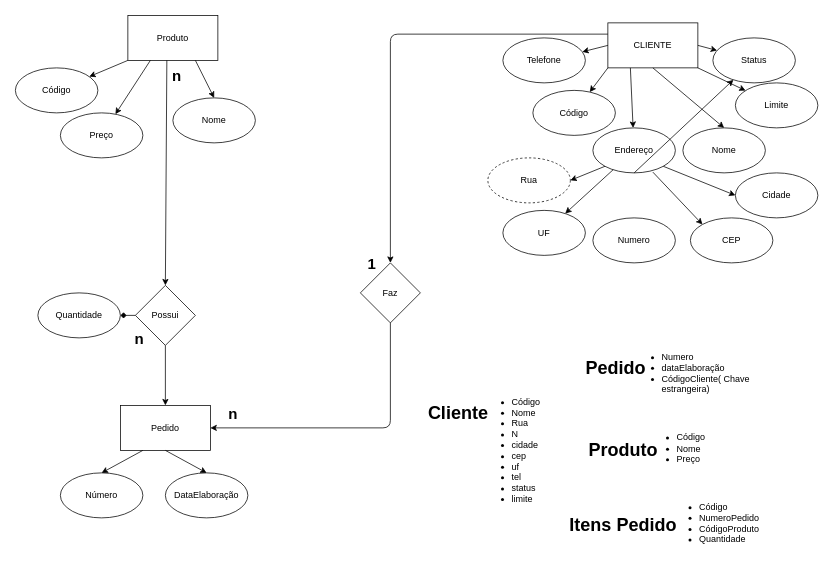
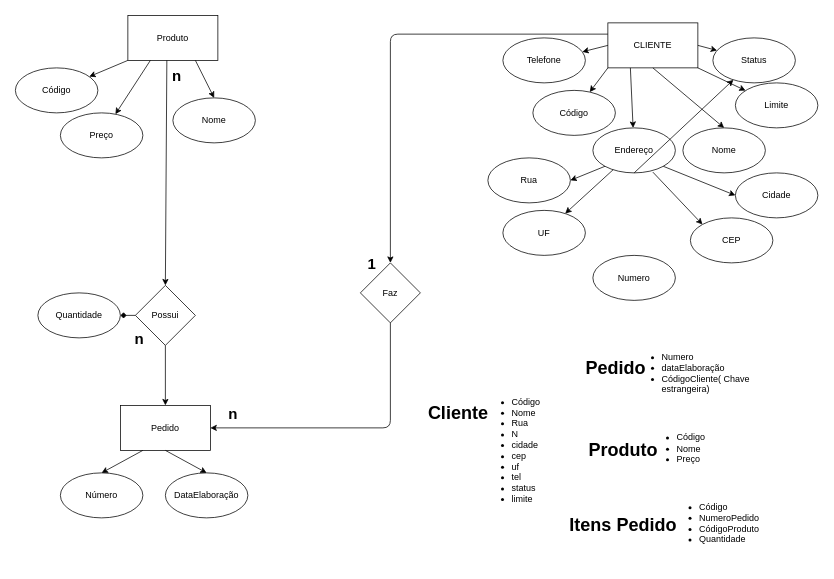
(529, 180) -> (529, 180)
(634, 240) -> (634, 278)
